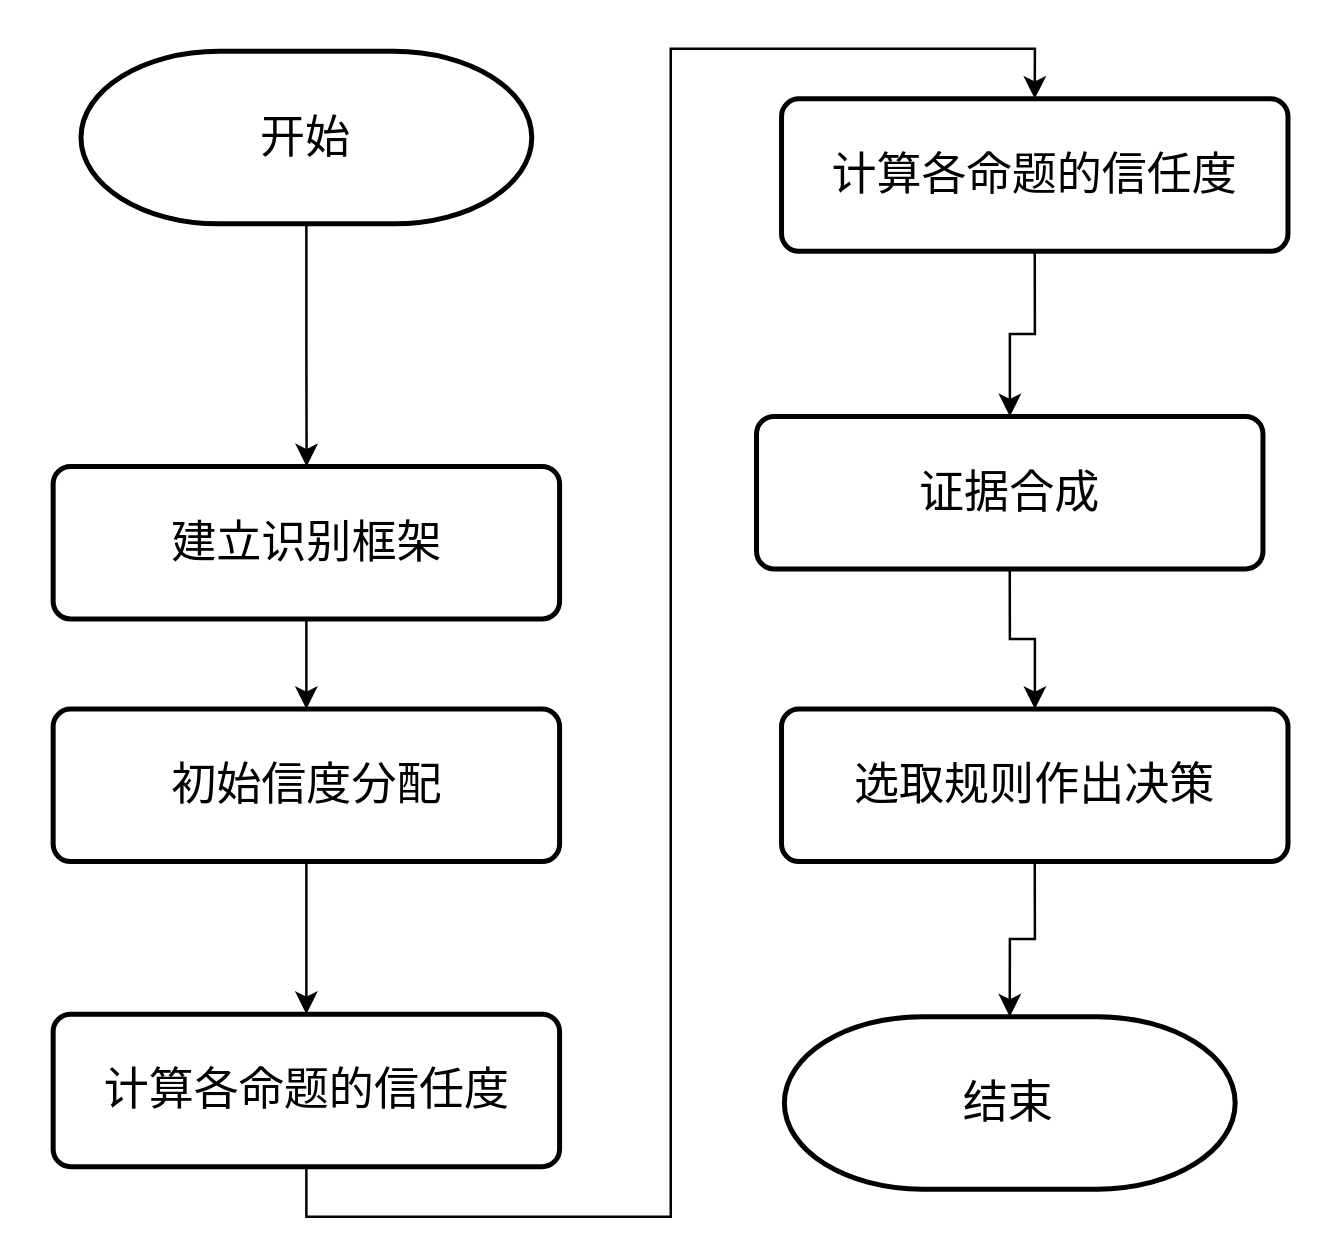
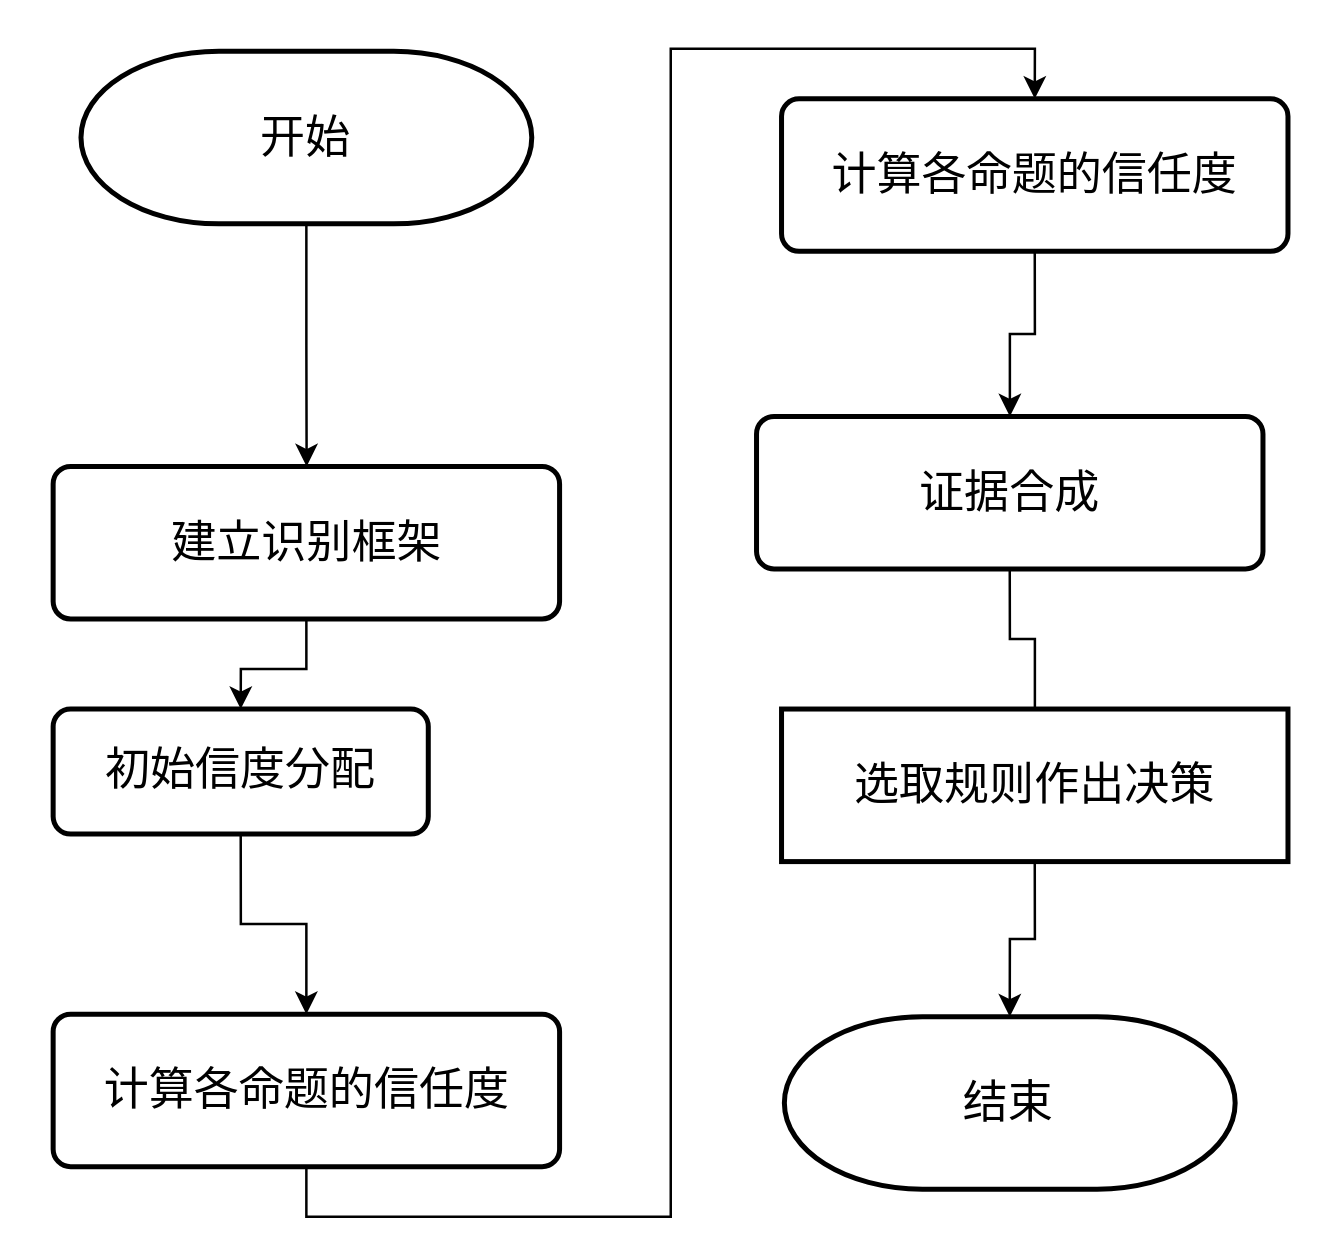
(1035, 691) -> (1035, 697)
(306, 785) -> (241, 771)
(1034, 785) -> (1034, 785)
